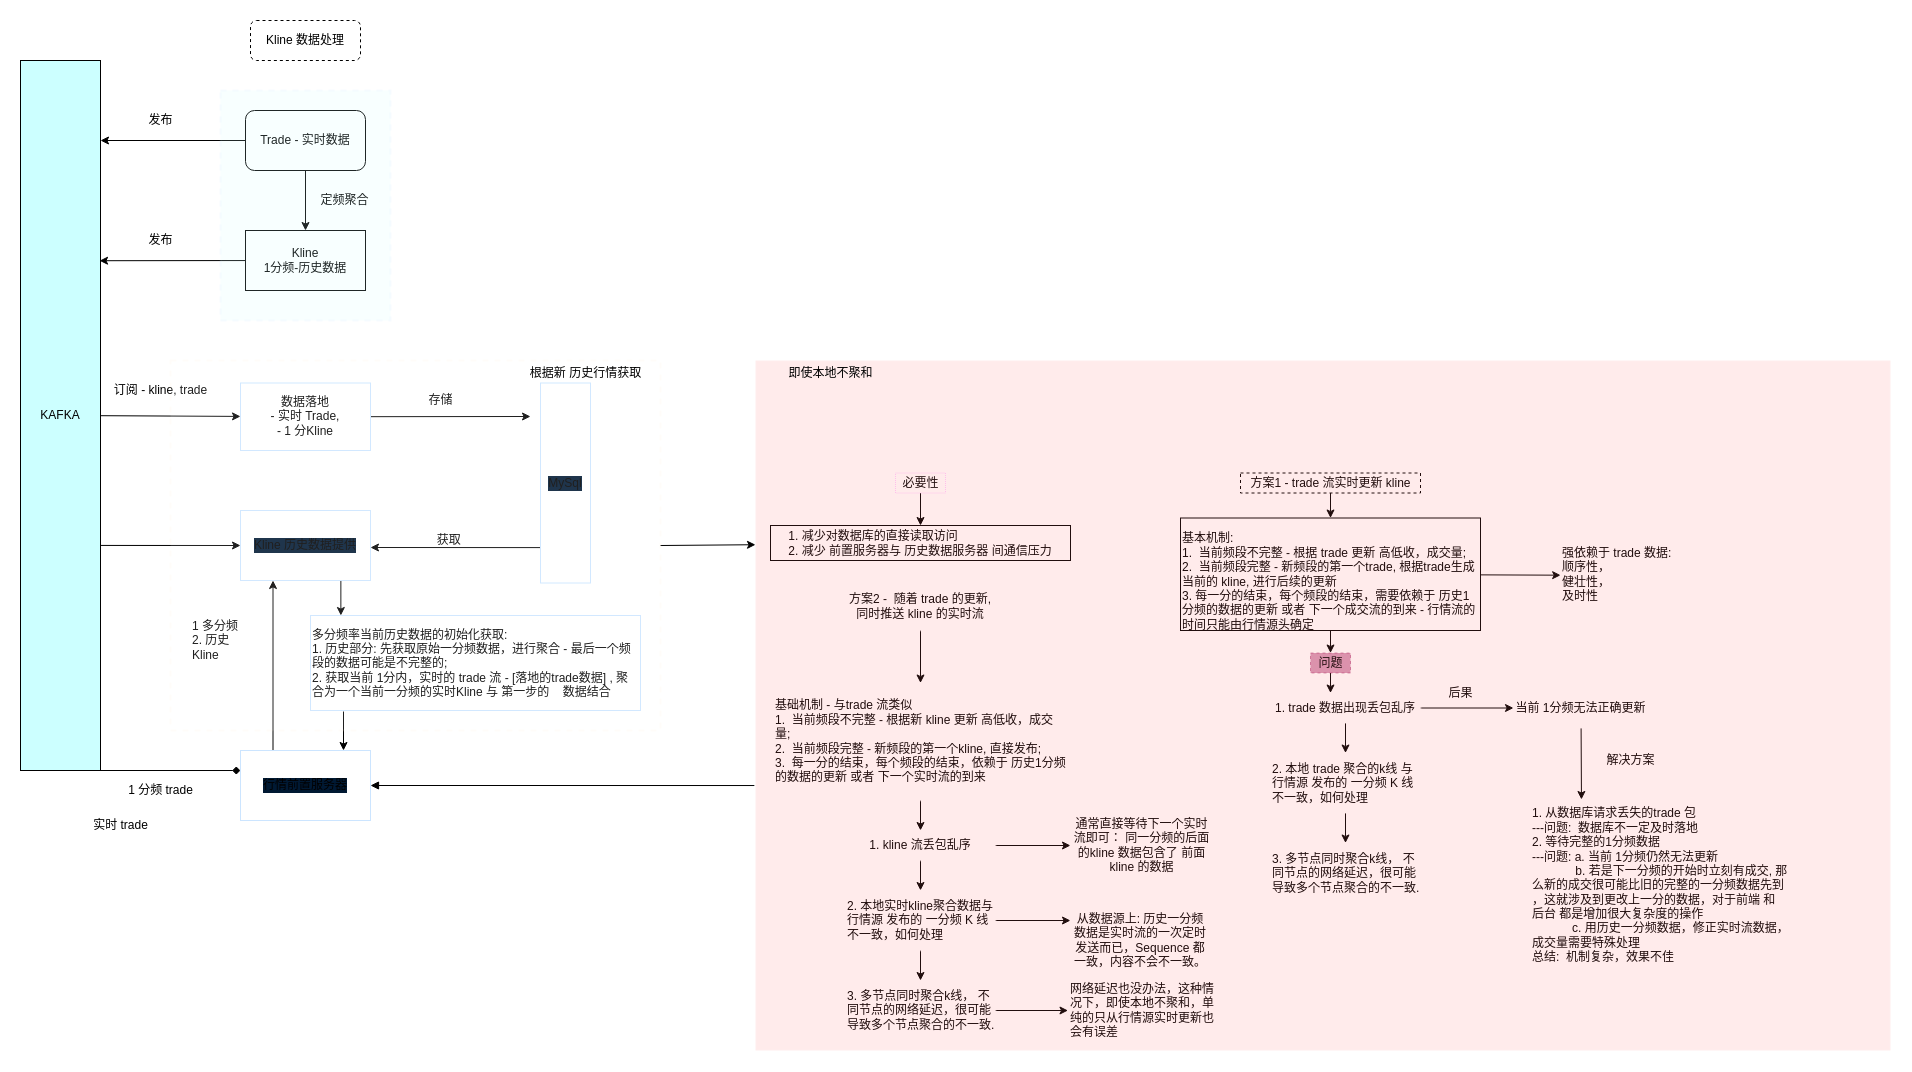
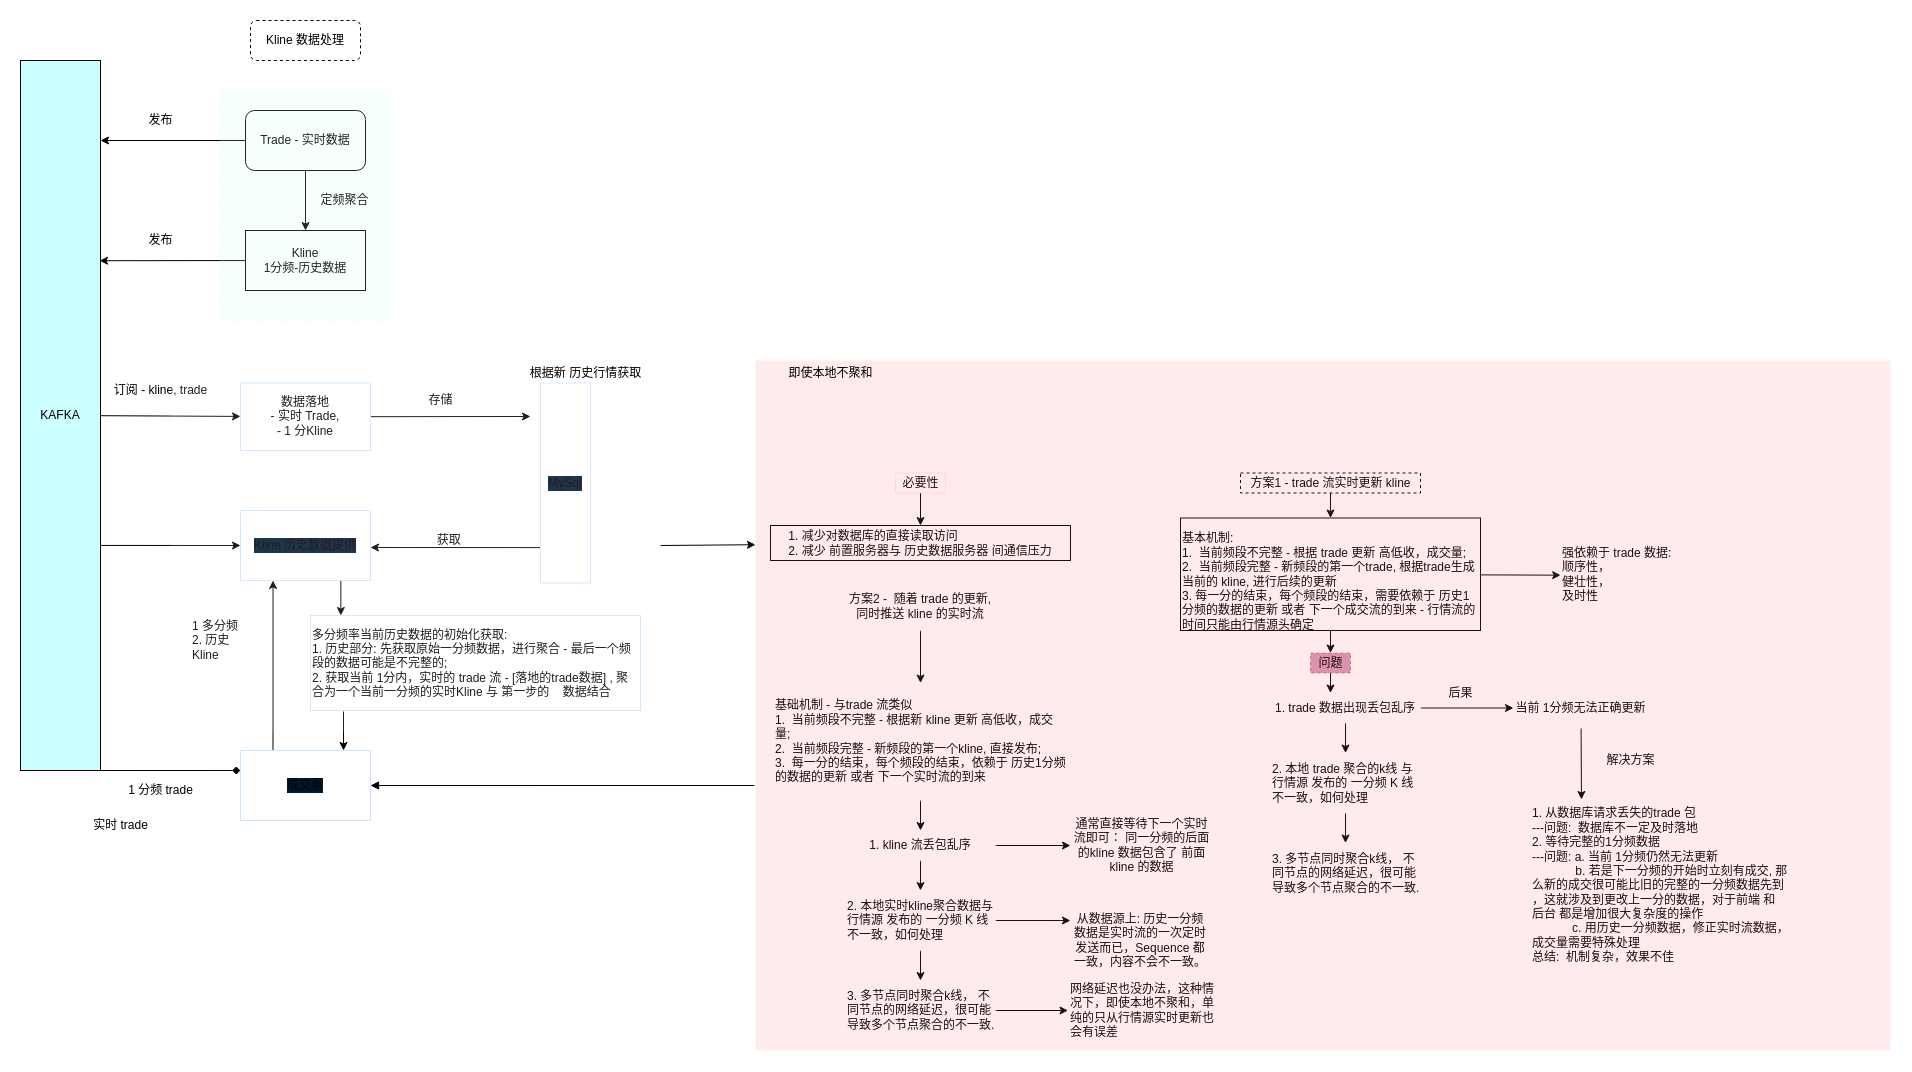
(306, 786) -> (306, 786)
